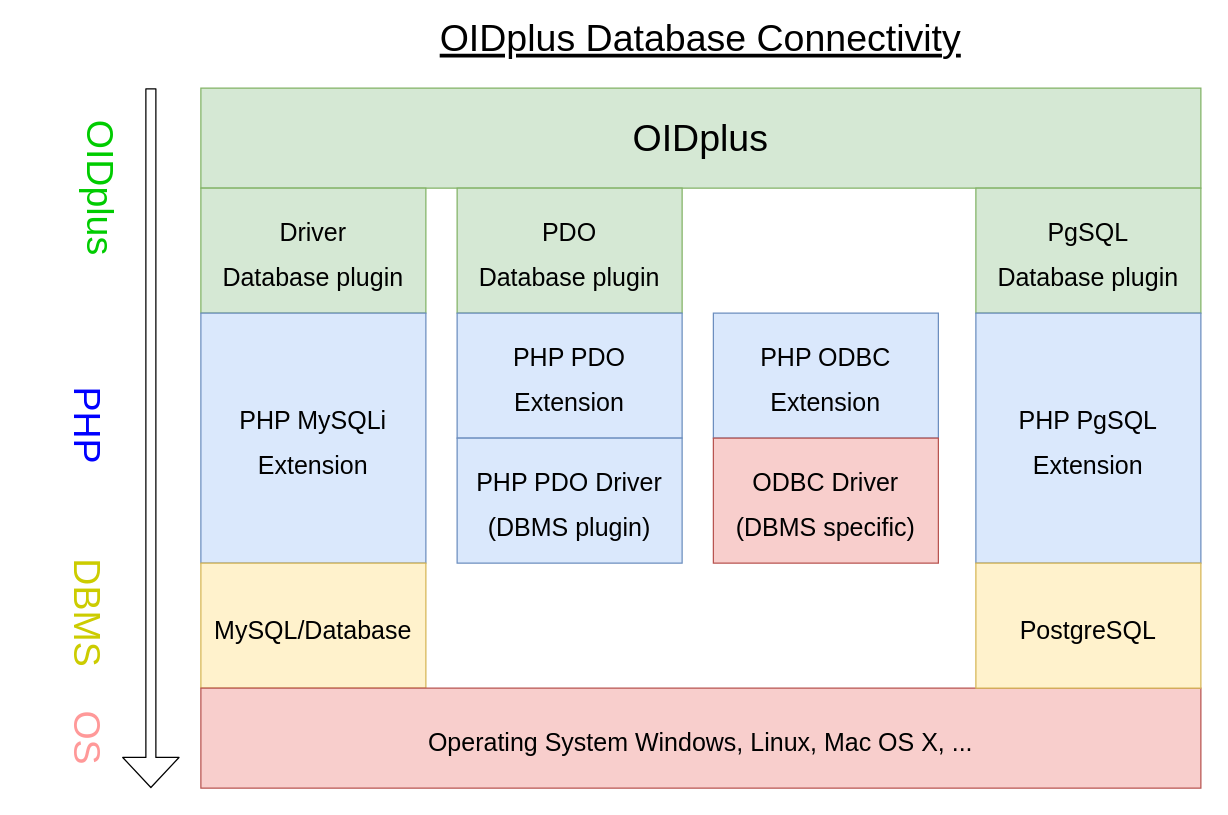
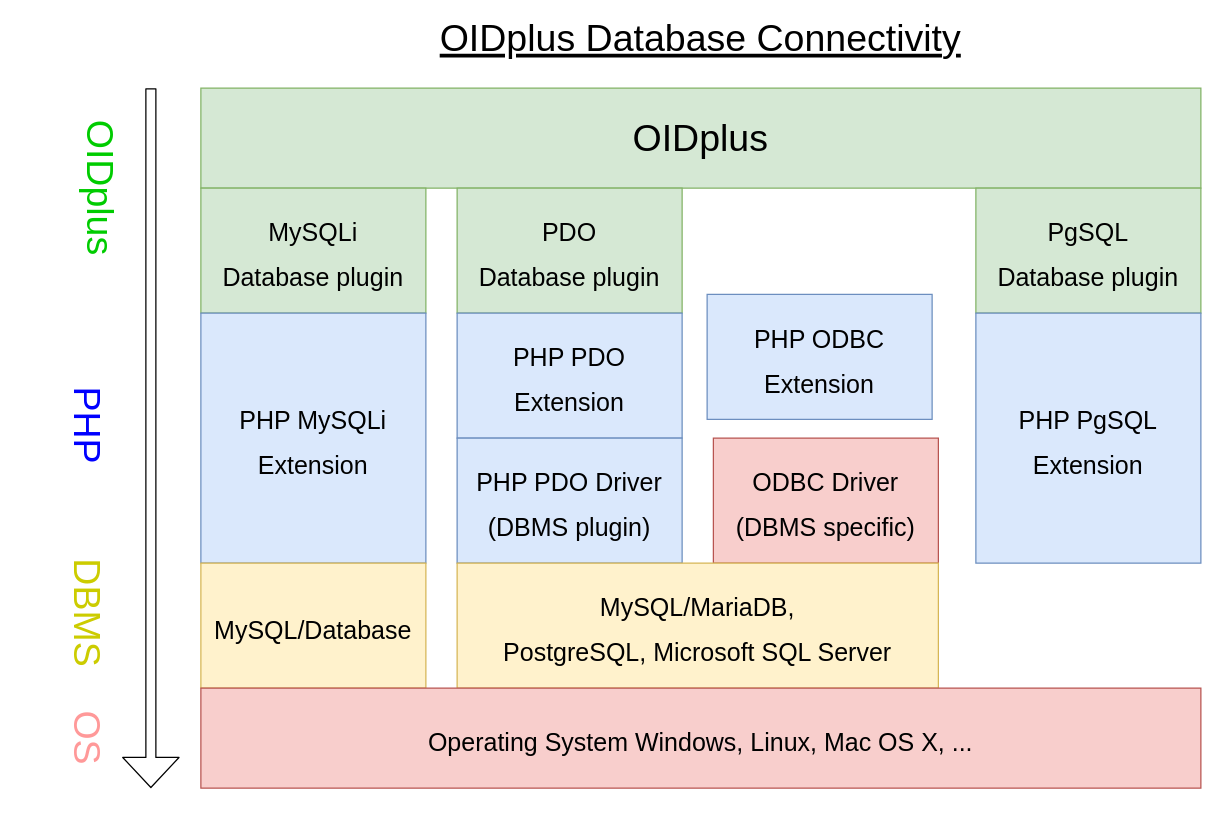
(313, 251) -> (313, 251)
(826, 376) -> (819, 357)
none -> (698, 626)
(1088, 626) -> none
